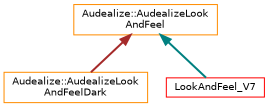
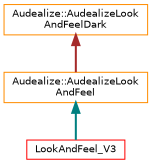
(107, 57) -> (76, 59)
(215, 87) -> (76, 150)
